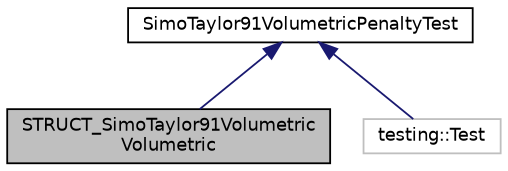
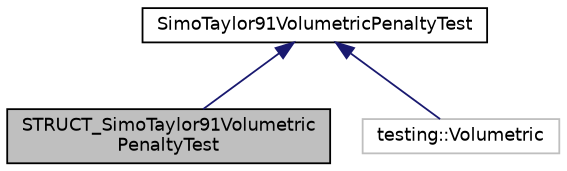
(169, 136) -> (169, 136)
(432, 136) -> (461, 136)
